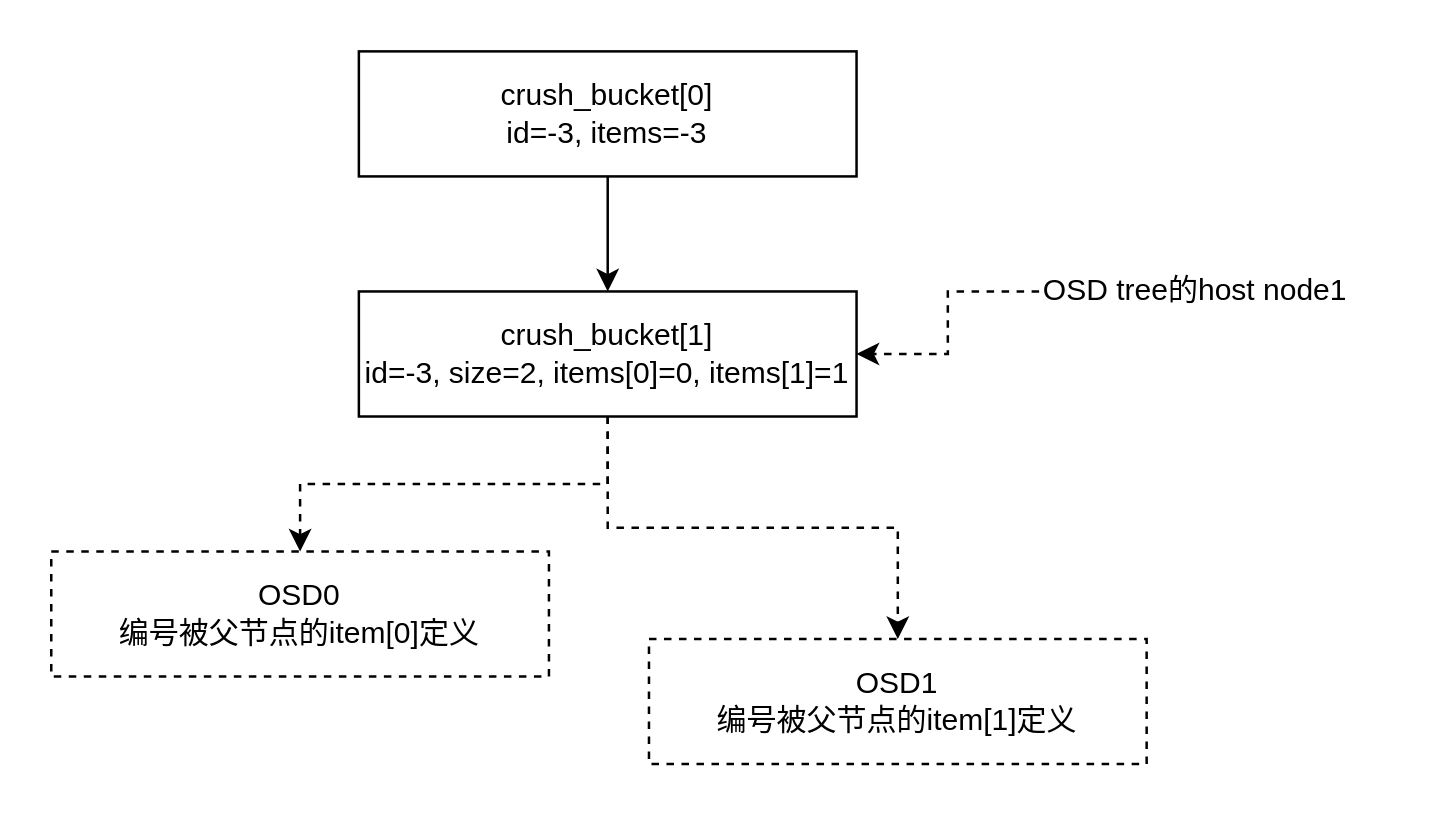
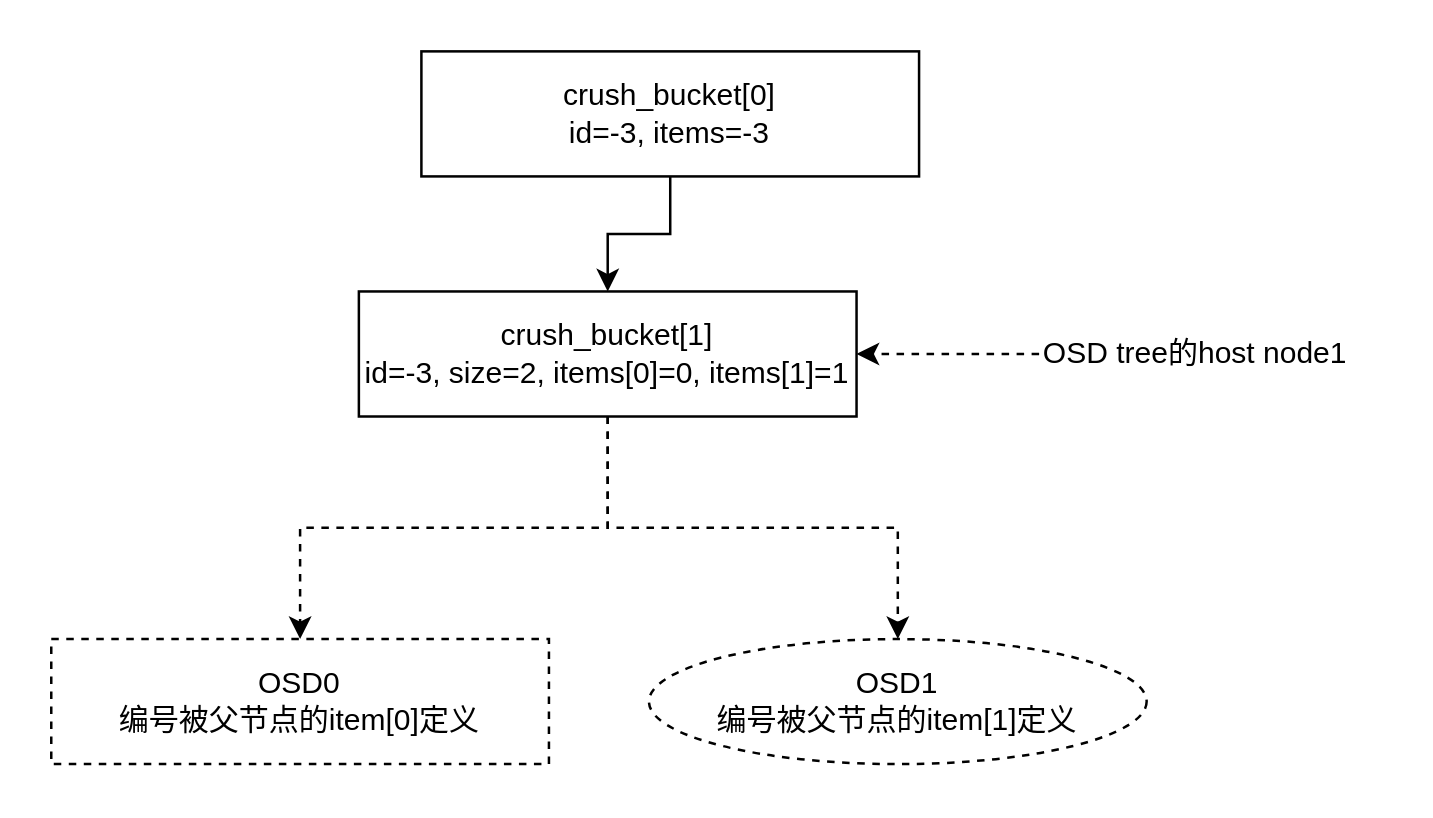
(608, 114) -> (670, 114)
(1209, 291) -> (1209, 354)
(300, 614) -> (300, 701)
(898, 701) -> (898, 701)
